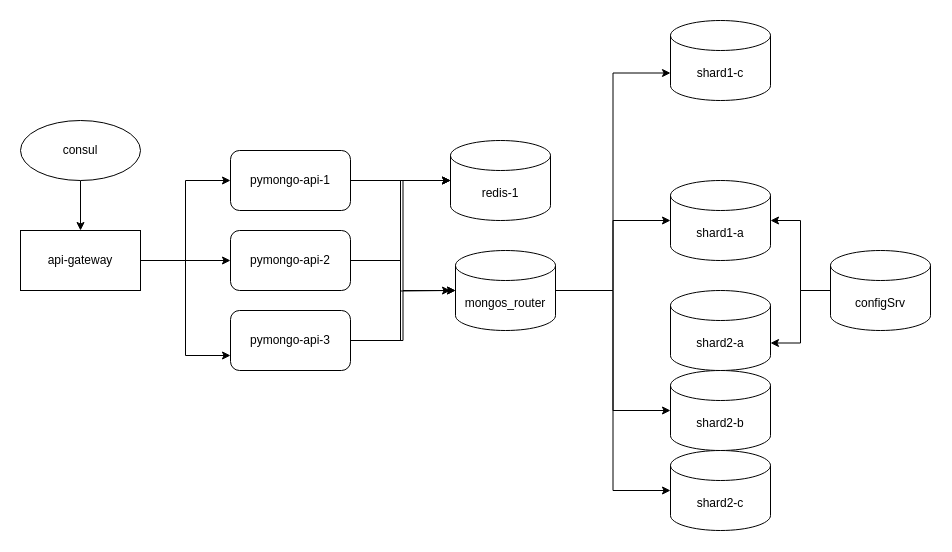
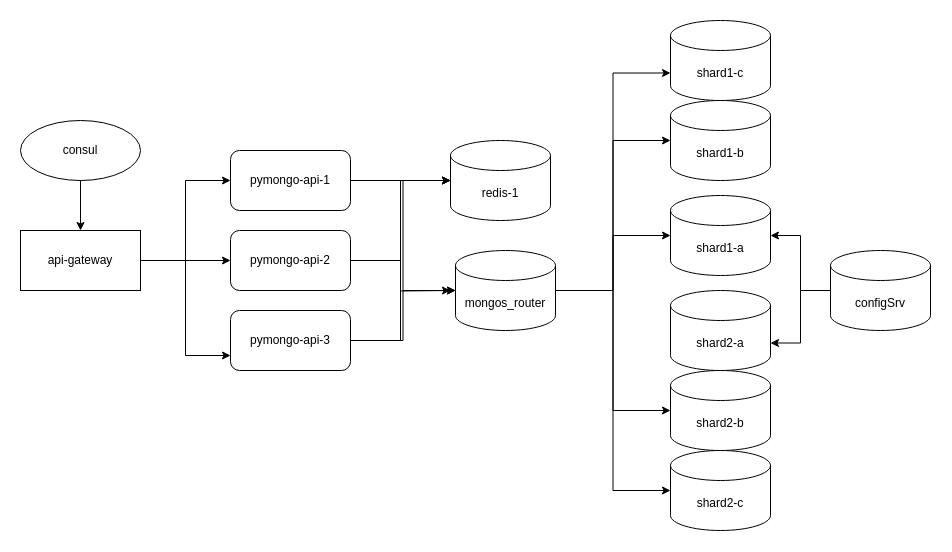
none -> (639, 141)
none -> (721, 141)
(721, 221) -> (721, 236)
